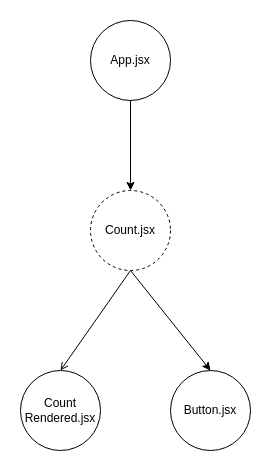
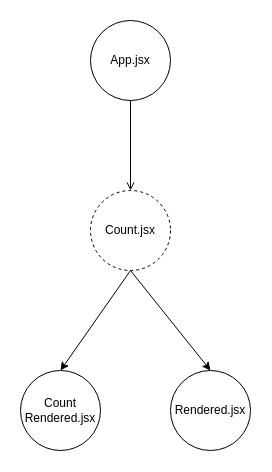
(131, 182) -> (131, 184)
(64, 365) -> (65, 364)
(211, 411) -> (211, 411)
